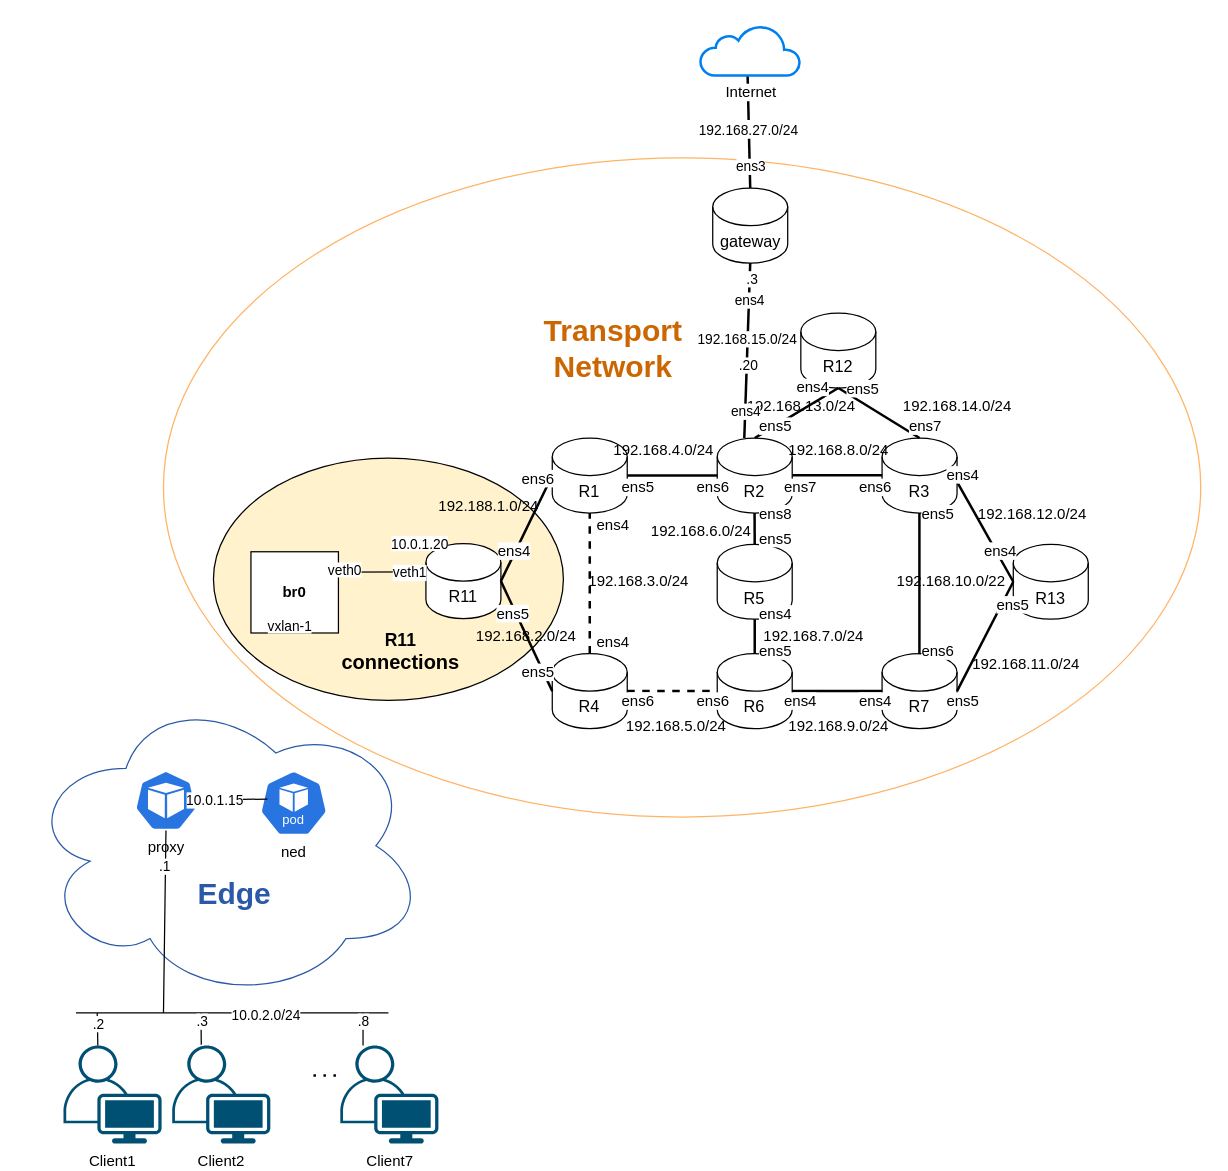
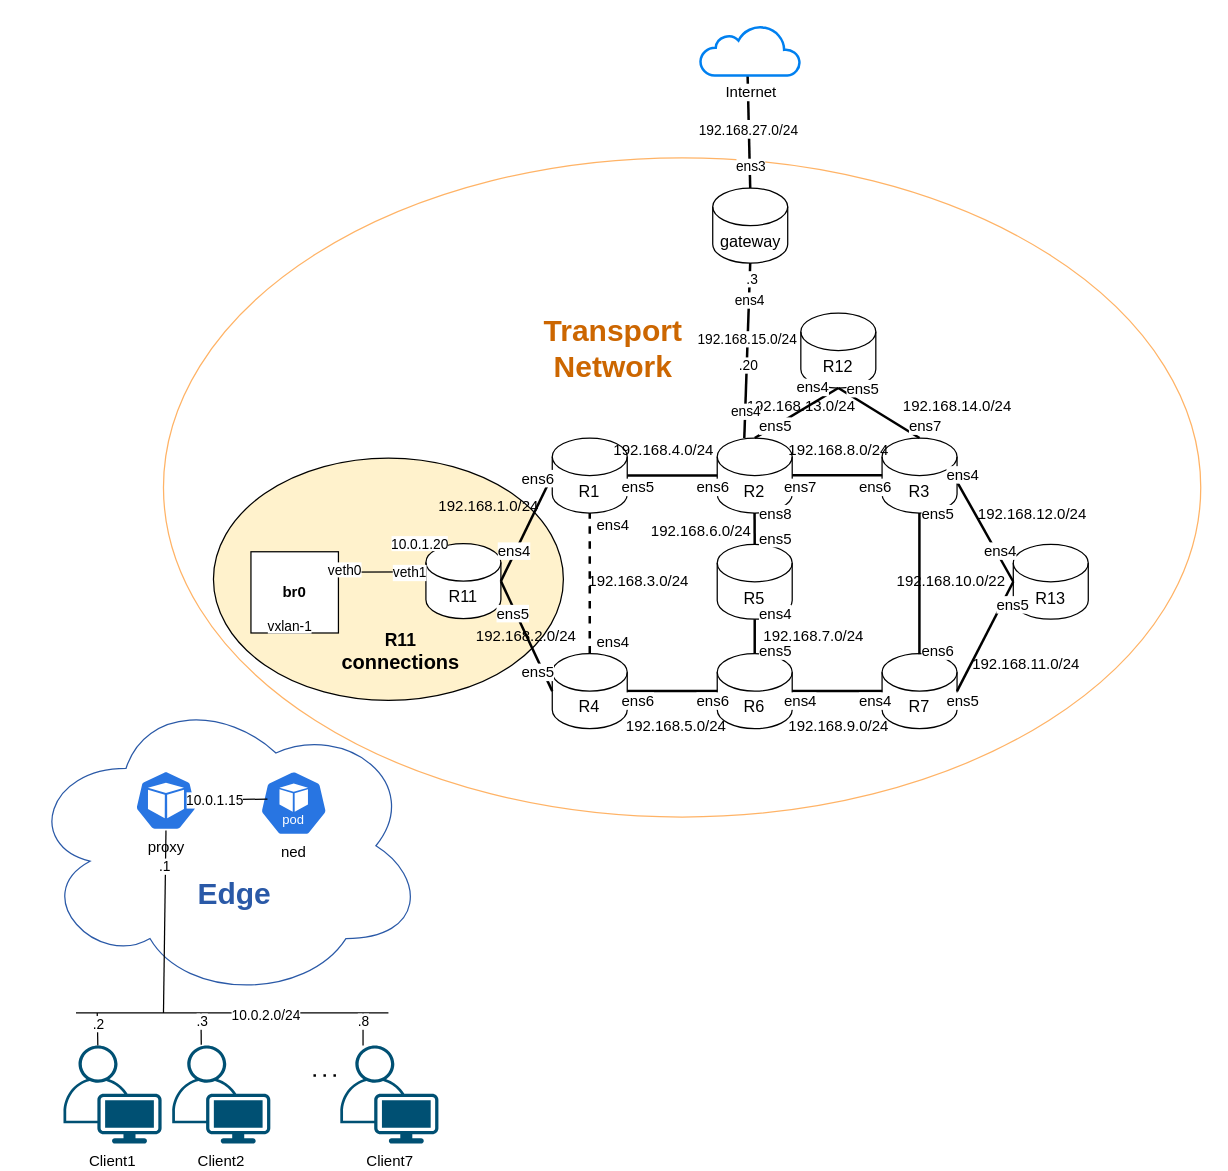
(489, 507) -> (489, 507)
(673, 691) -> (673, 691)
